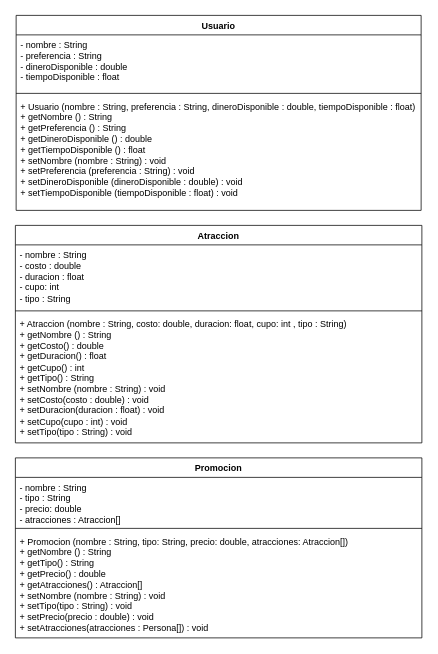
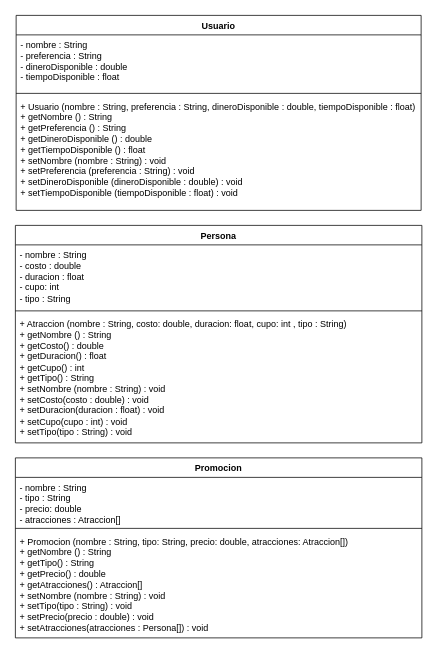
(219, 236) -> (219, 236)
